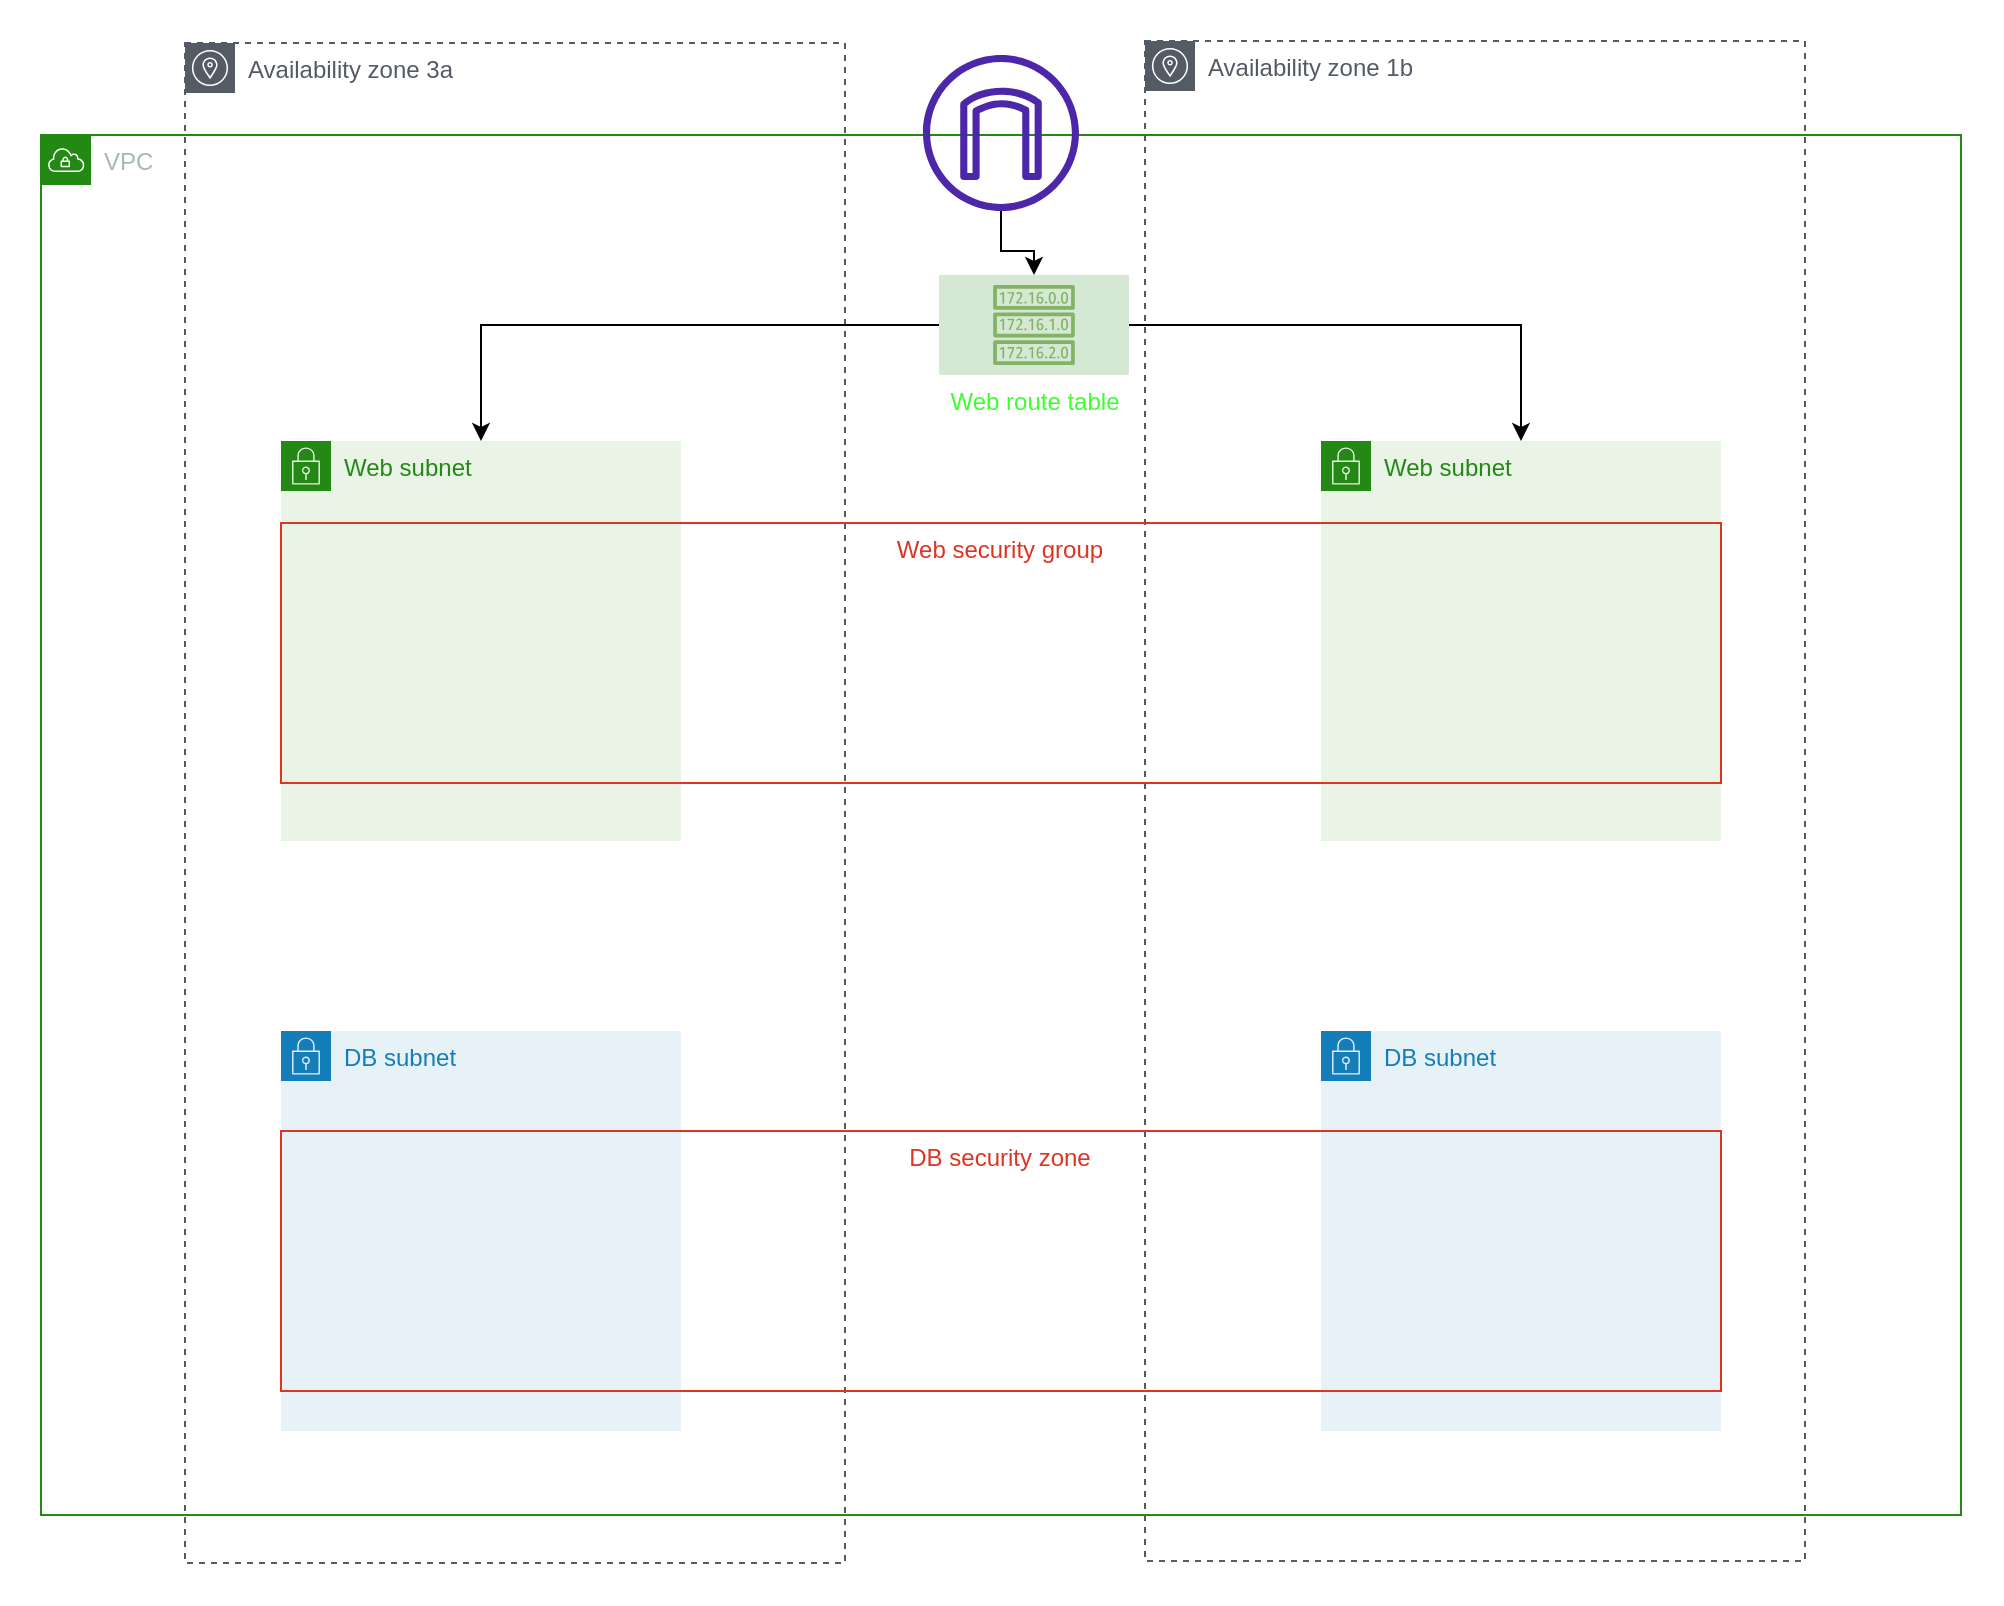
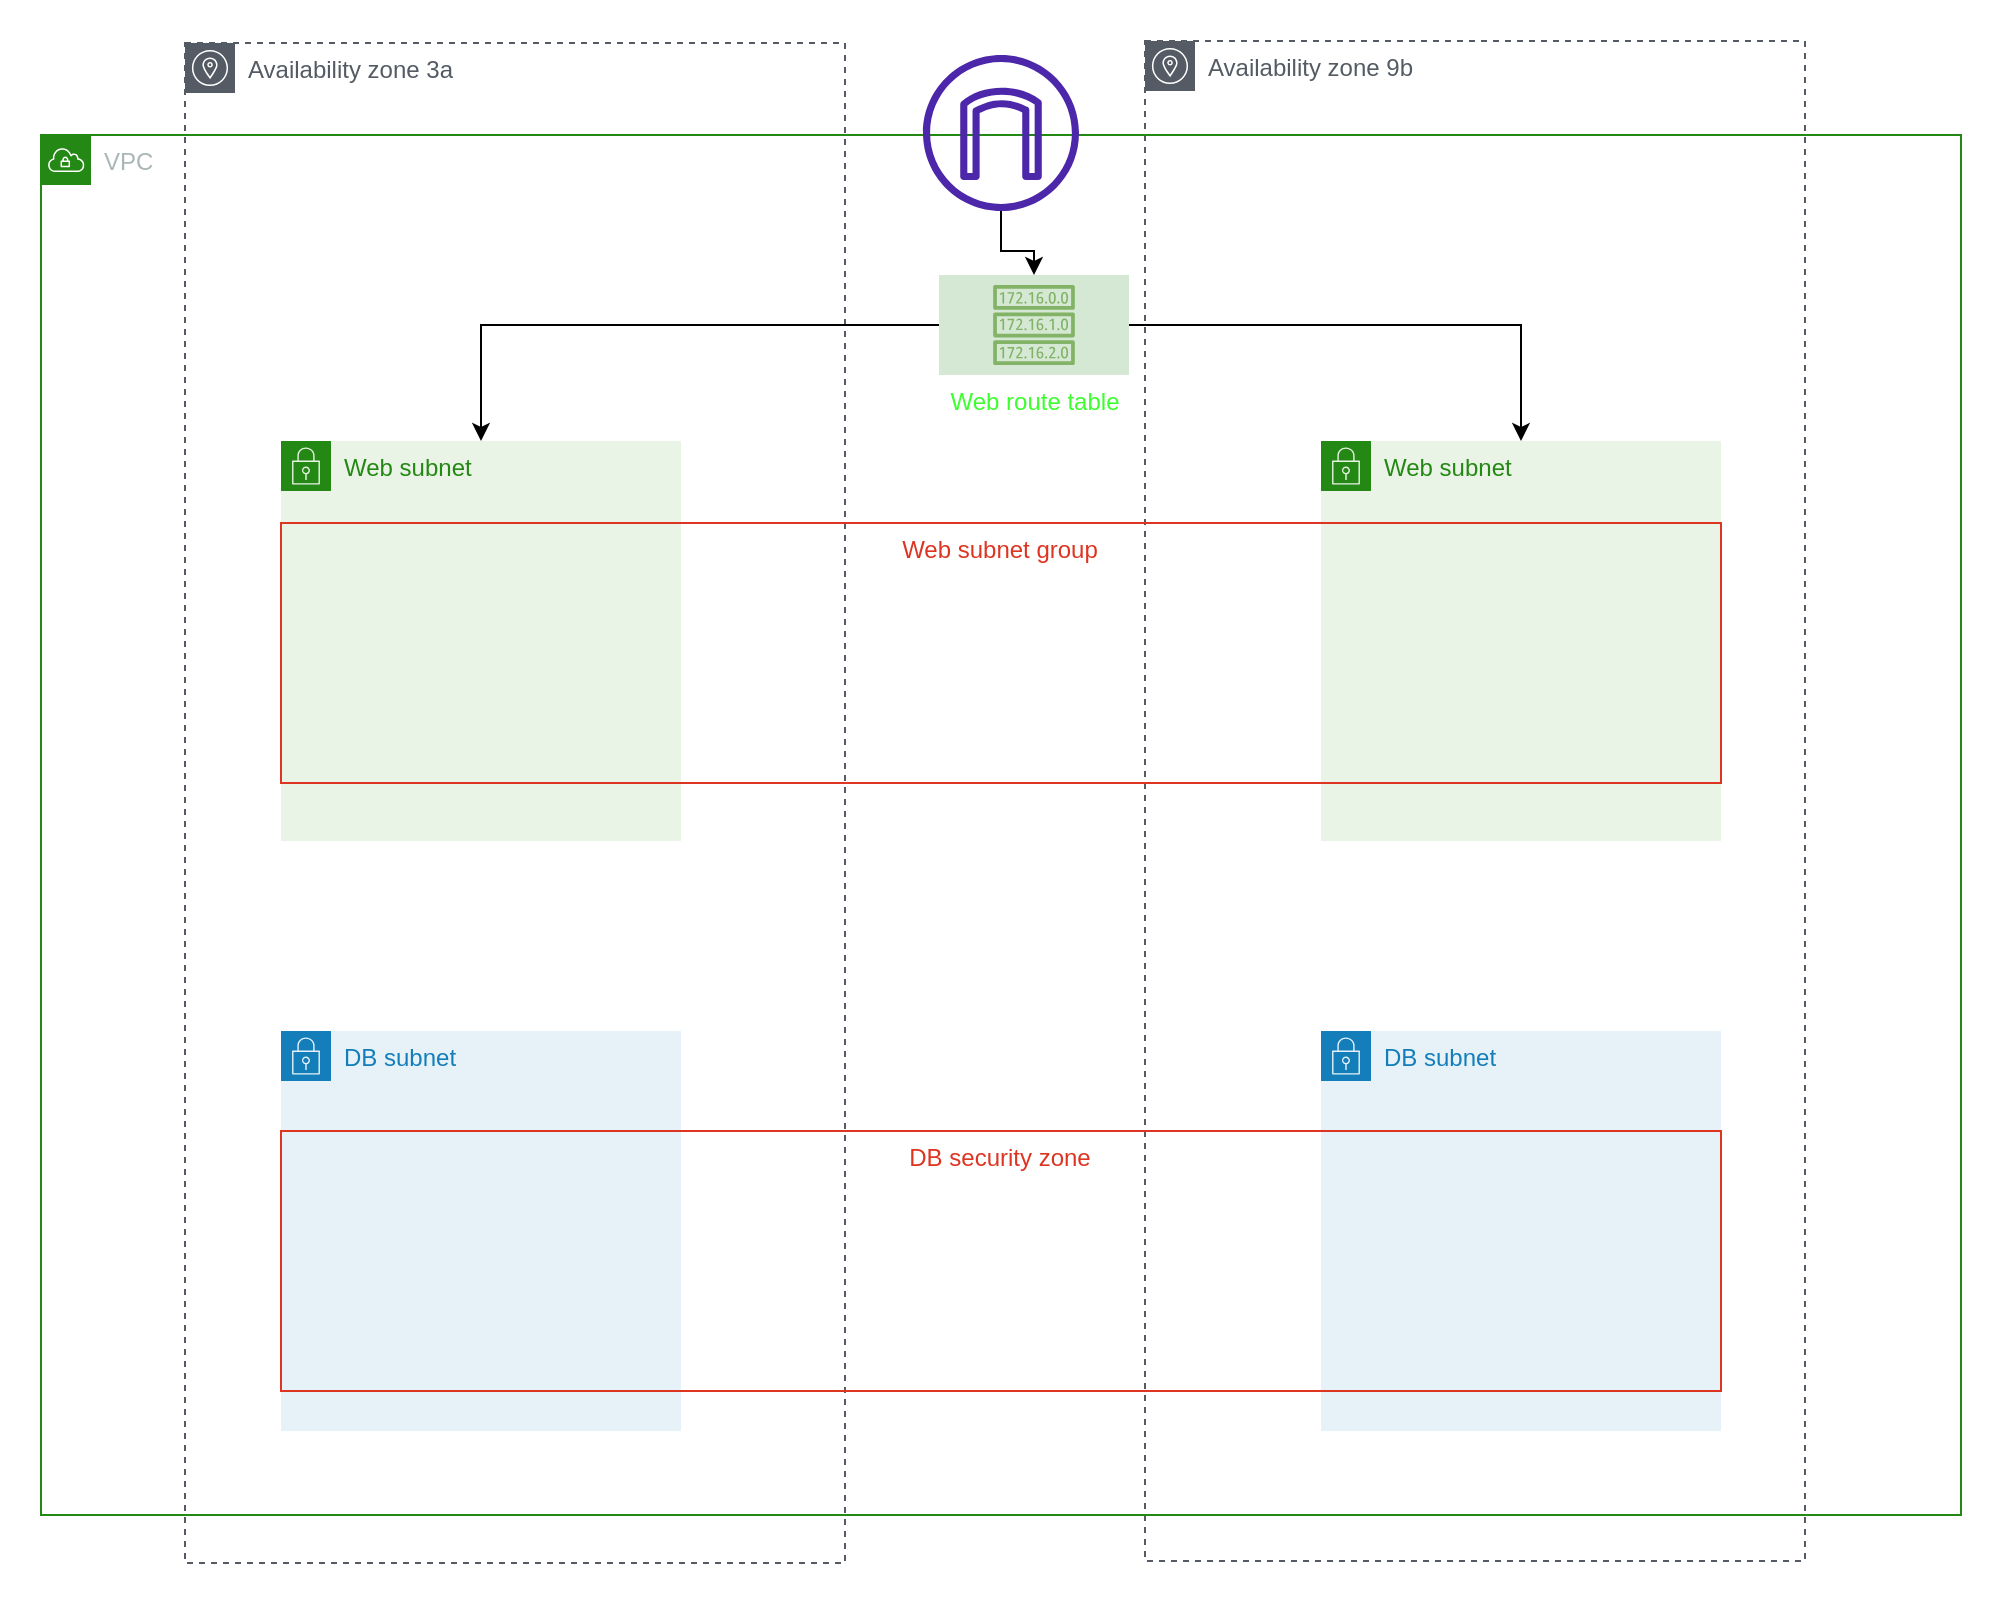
(1322, 69) -> (1322, 69)
(1001, 551) -> (1001, 551)
